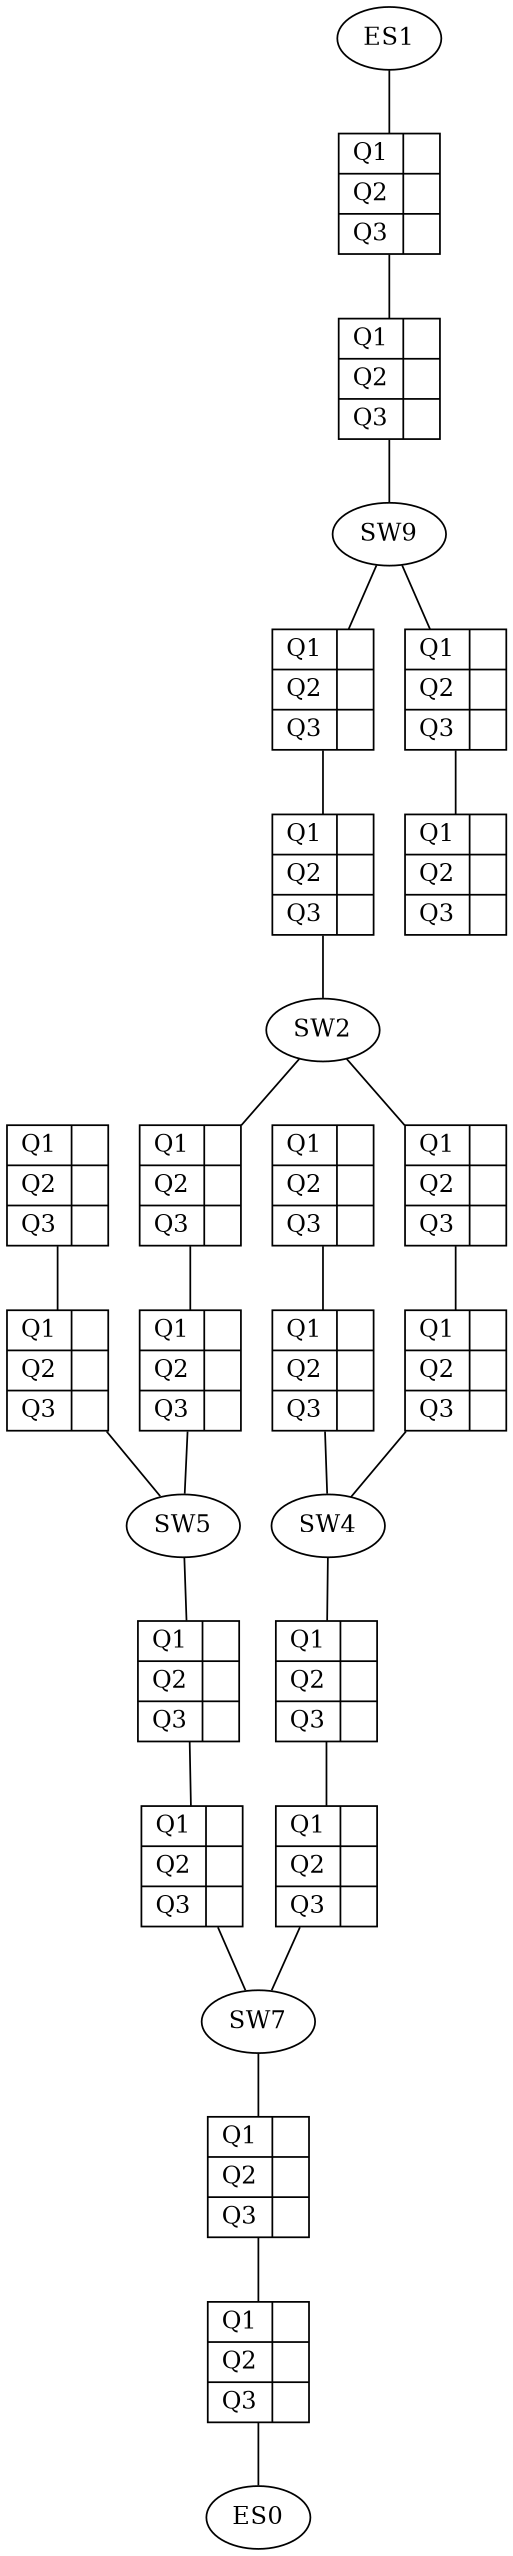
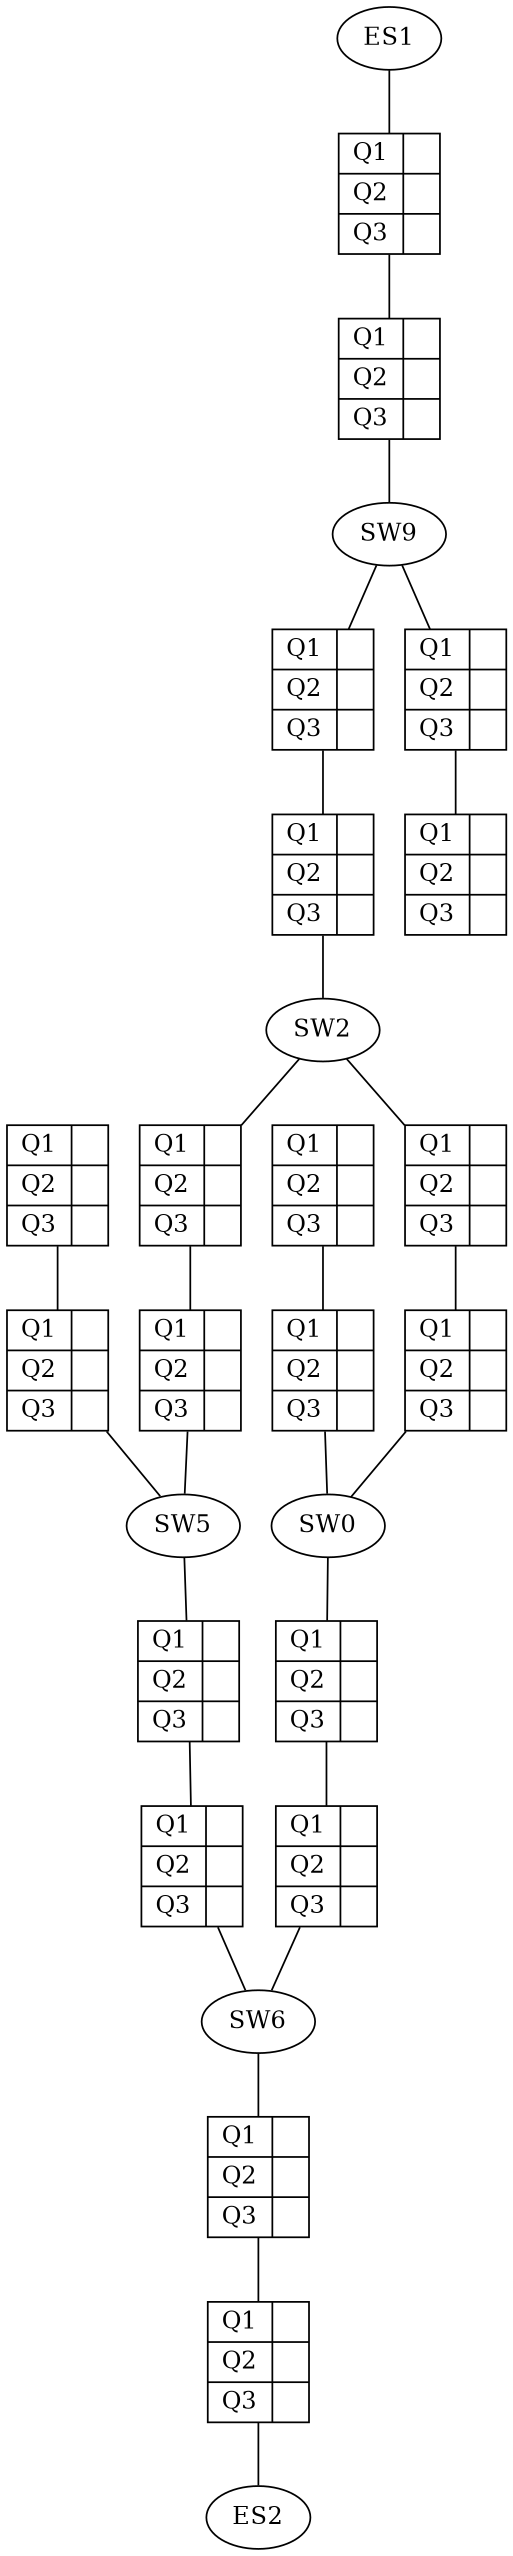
(328, 1526) -> (328, 1526)
(258, 2022) -> (258, 2022)
(258, 2517) -> (258, 2517)
